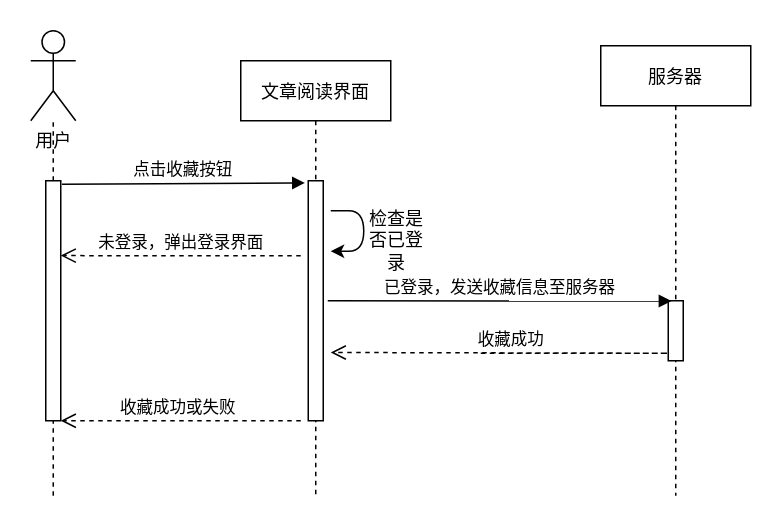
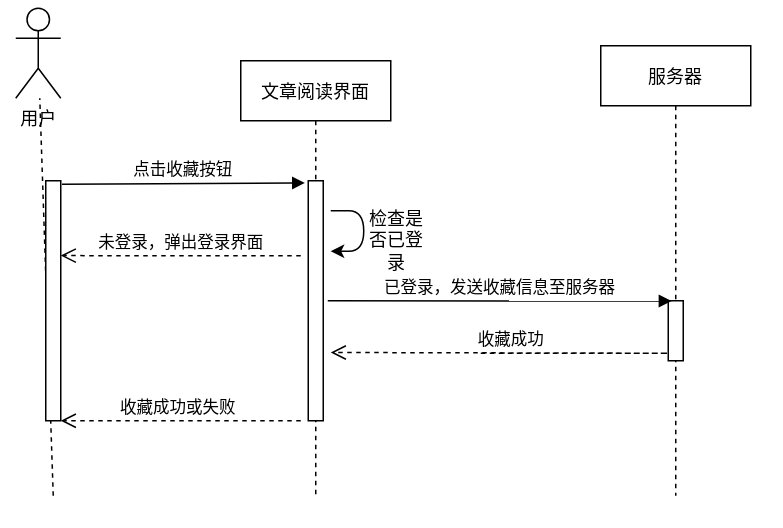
(53, 76) -> (38, 53)
